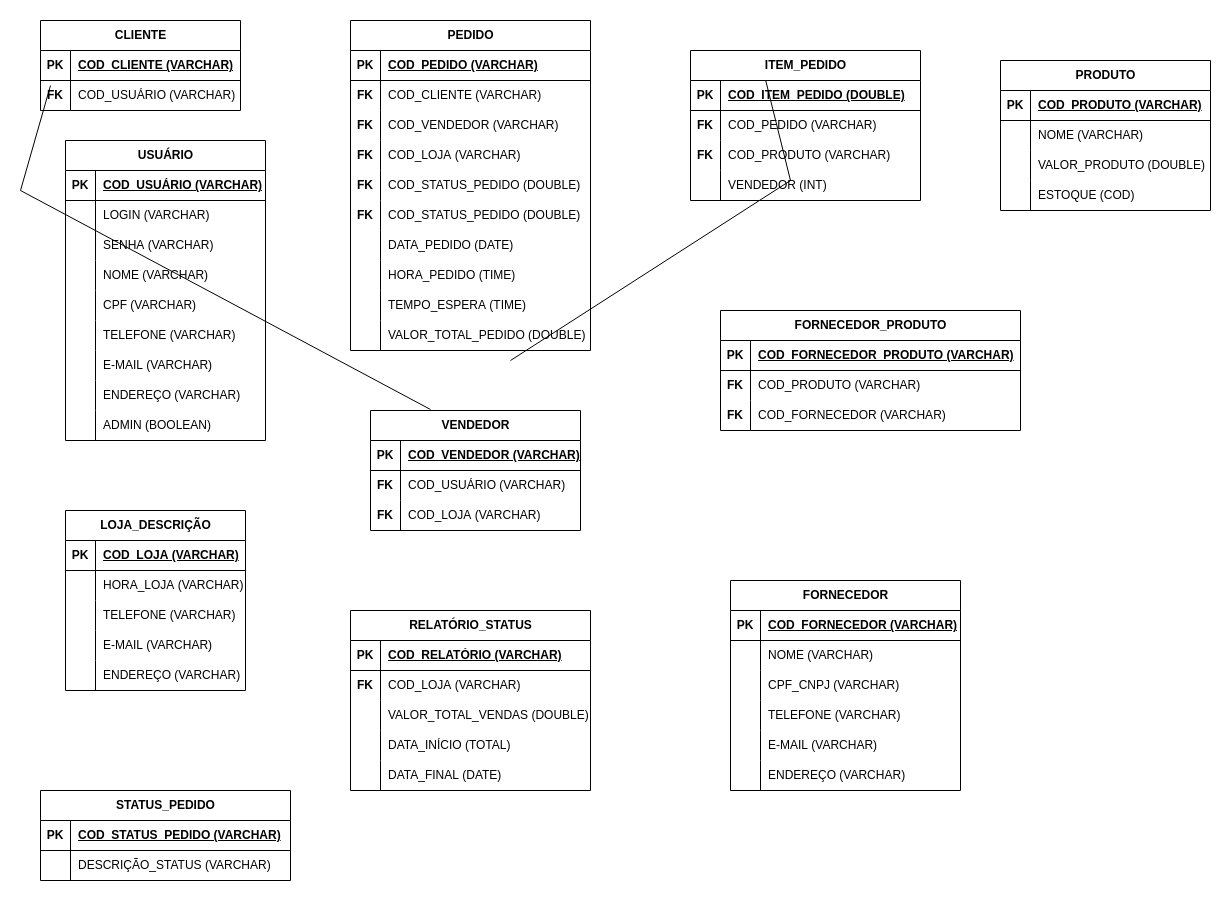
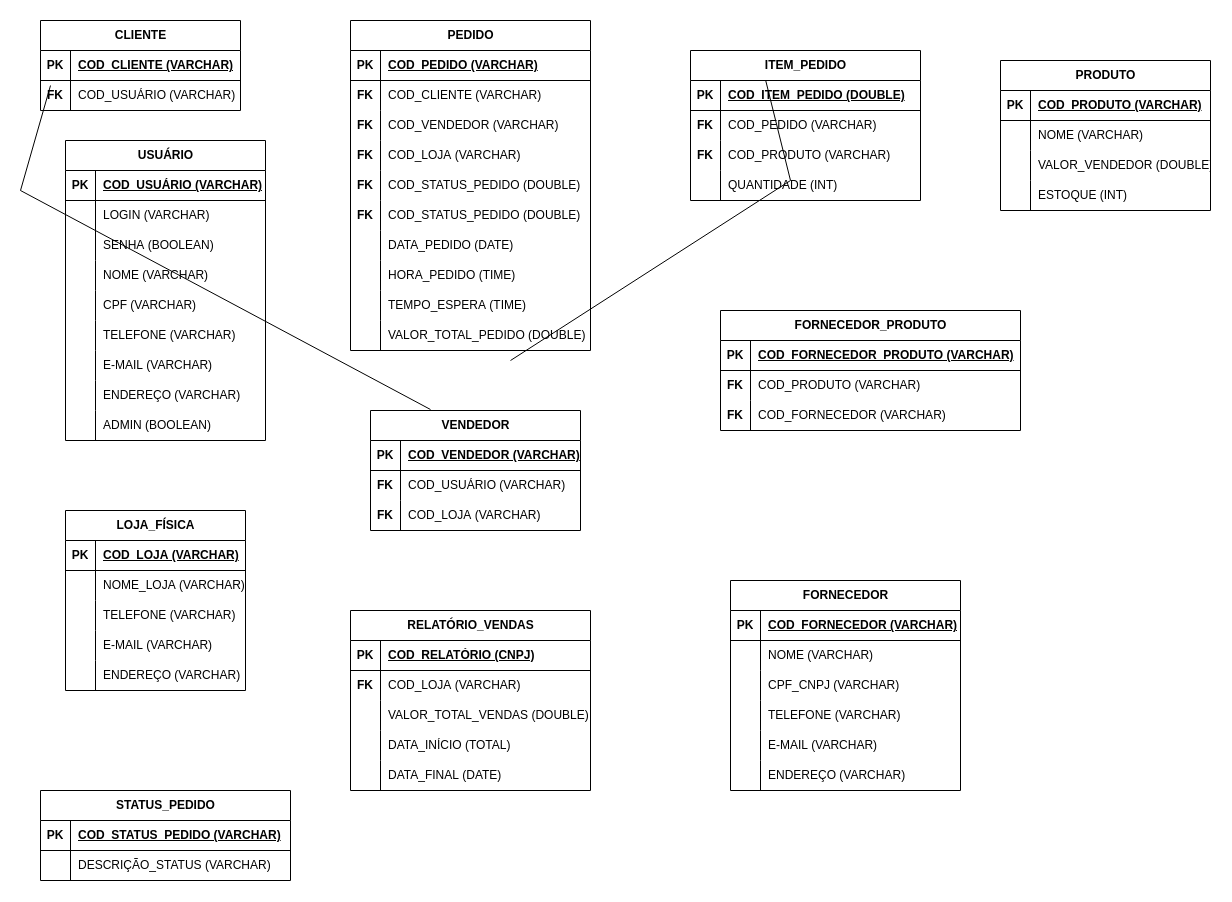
(1112, 166) -> (1116, 166)
(776, 186) -> (782, 186)
(1082, 196) -> (1082, 196)
(154, 246) -> (154, 246)
(156, 526) -> (156, 526)
(167, 586) -> (167, 586)
(471, 626) -> (471, 626)
(466, 656) -> (456, 656)
